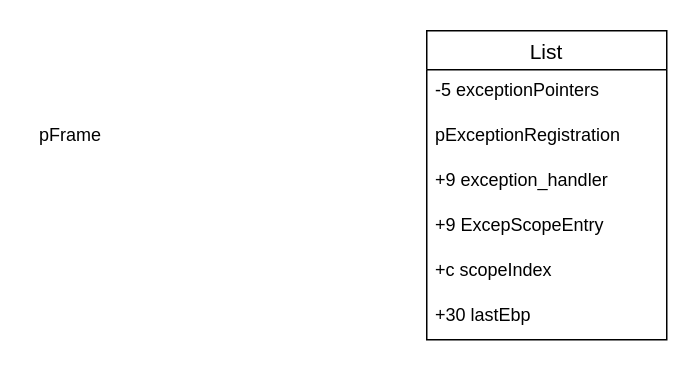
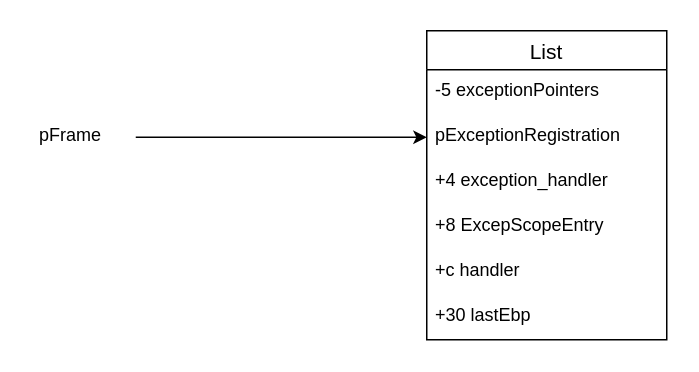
none -> (276, 137)
(529, 180) -> (529, 180)
(523, 225) -> (523, 225)
(498, 270) -> (481, 270)
